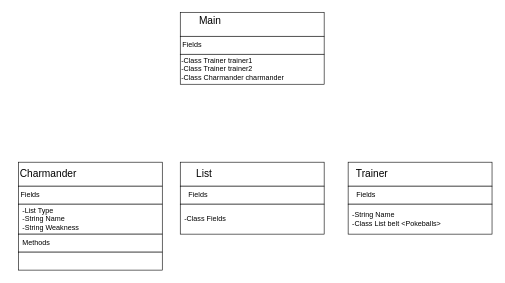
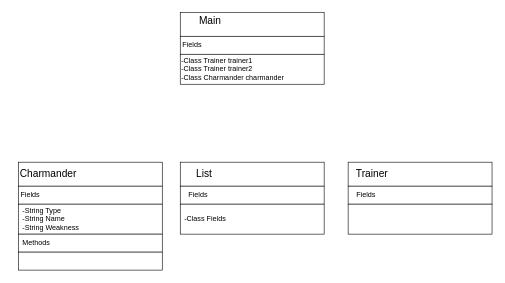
(53, 219) -> (53, 219)
(404, 219) -> none
